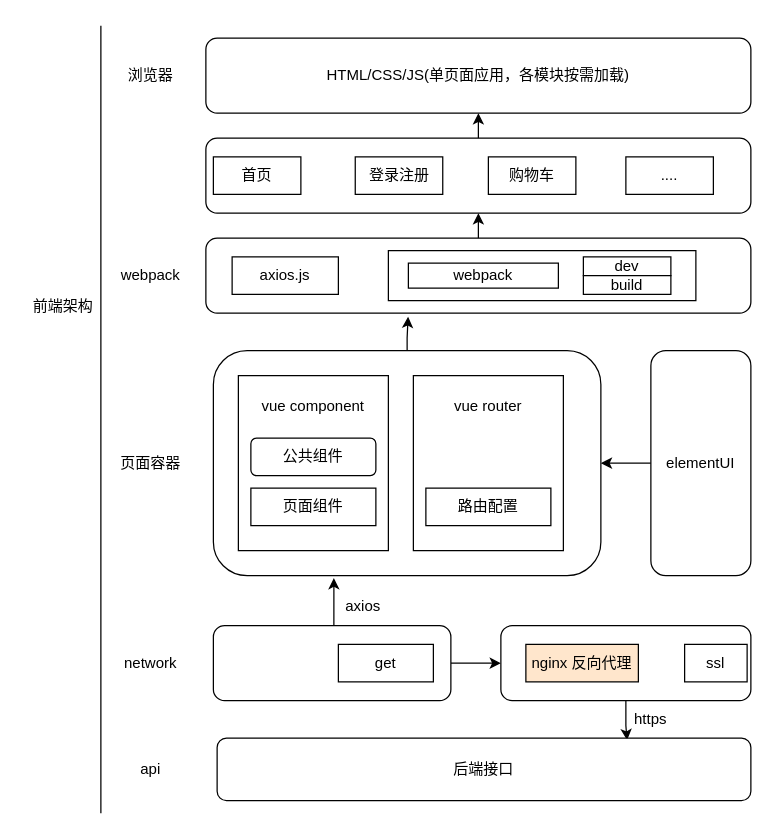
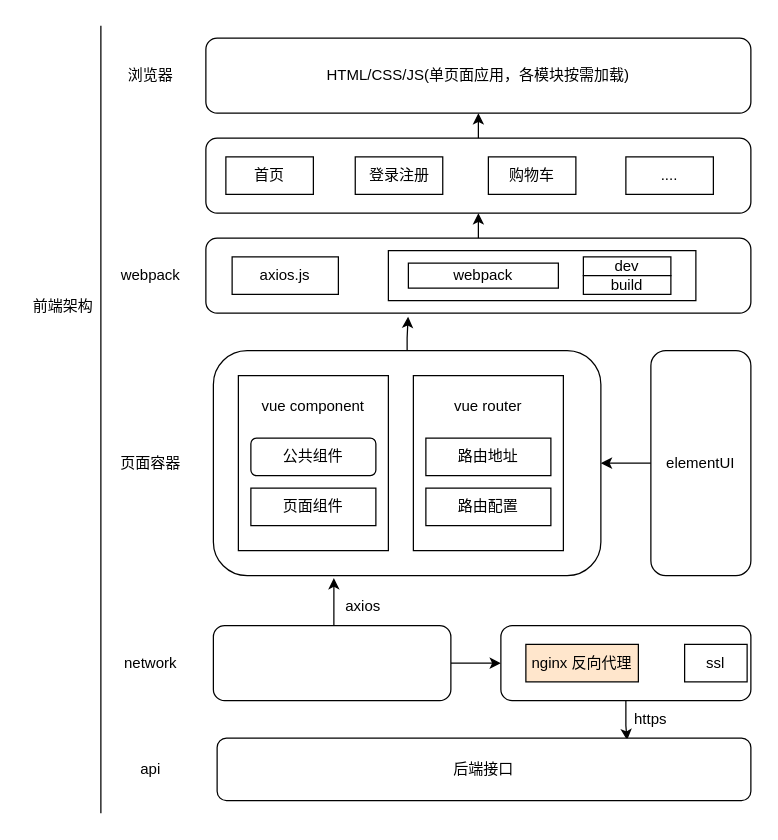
(257, 176) -> (269, 176)
none -> (488, 457)
(386, 663) -> none
